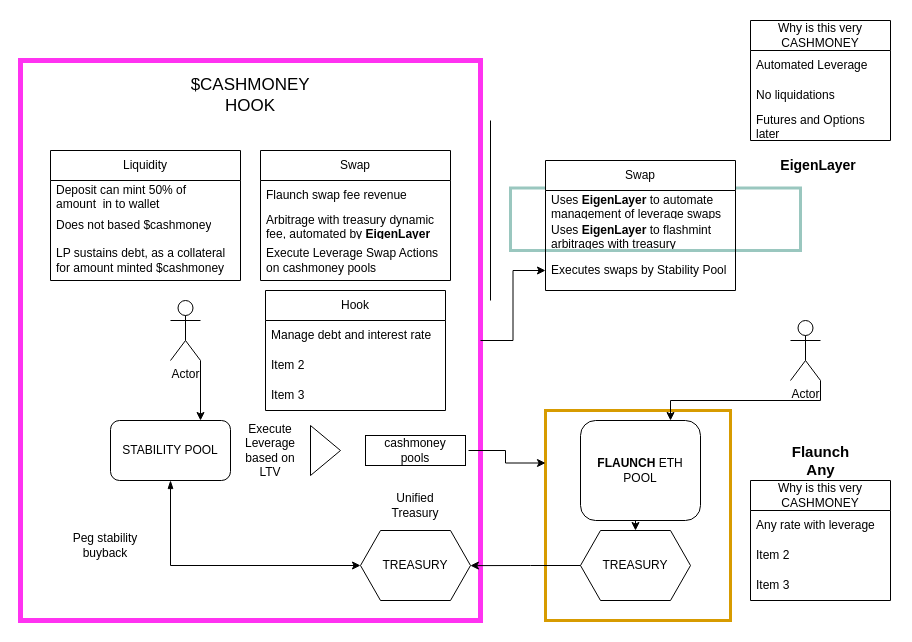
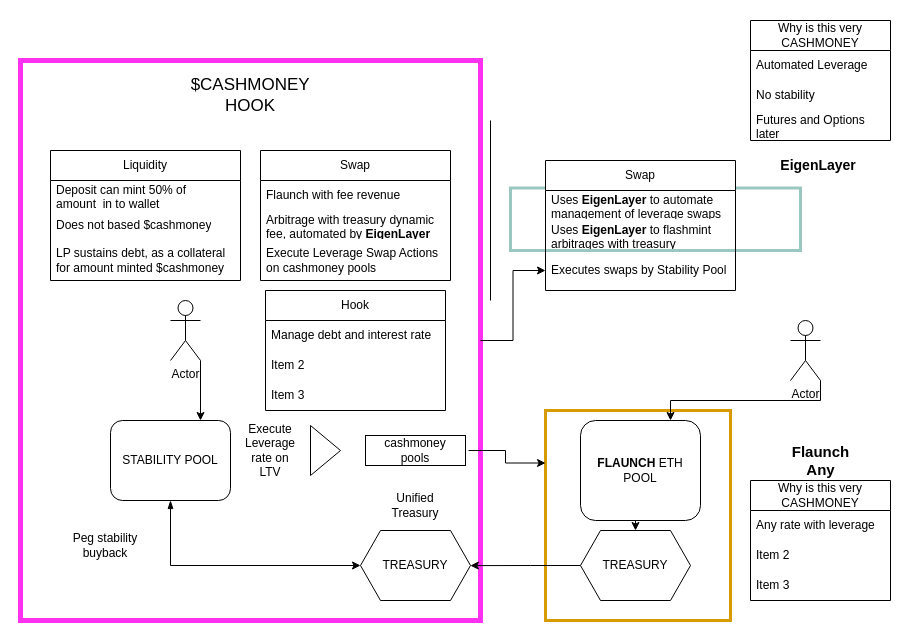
(799, 96) -> (791, 96)
(341, 196) -> (339, 196)
(171, 451) -> (171, 461)
(271, 451) -> (271, 451)
